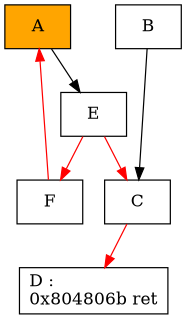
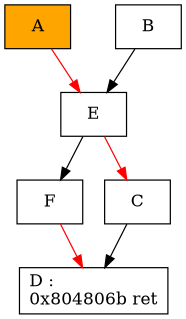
(62, 65) -> (62, 65)
(143, 108) -> (124, 65)
(44, 121) -> (69, 240)
(75, 153) -> (75, 153)
(119, 240) -> (119, 240)
